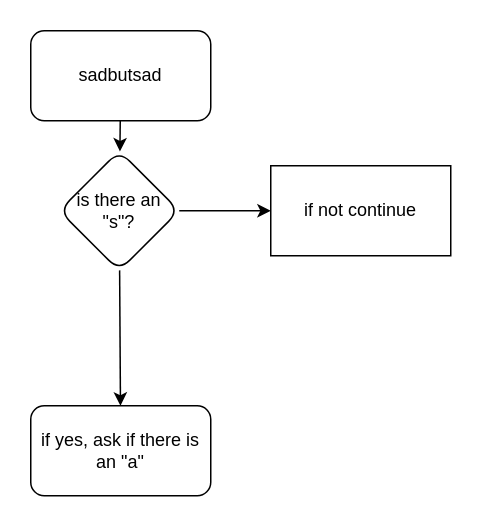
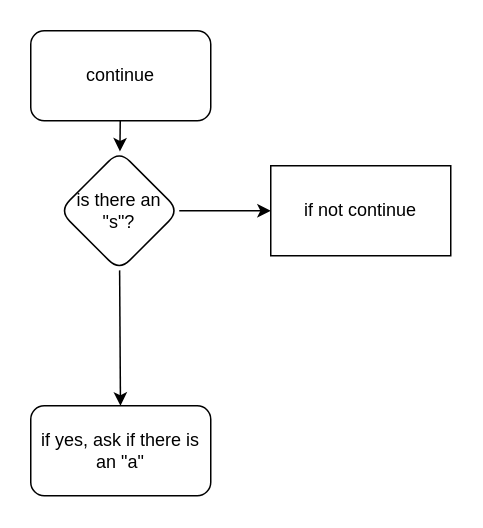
(121, 76) -> (121, 76)
